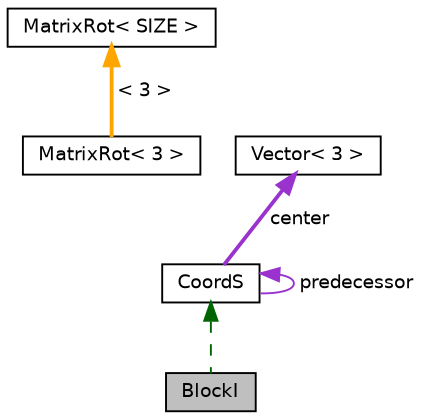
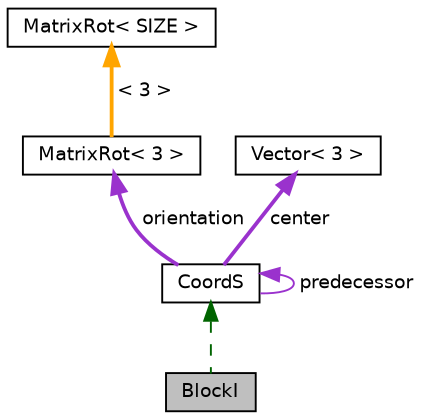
none -> (141, 235)
